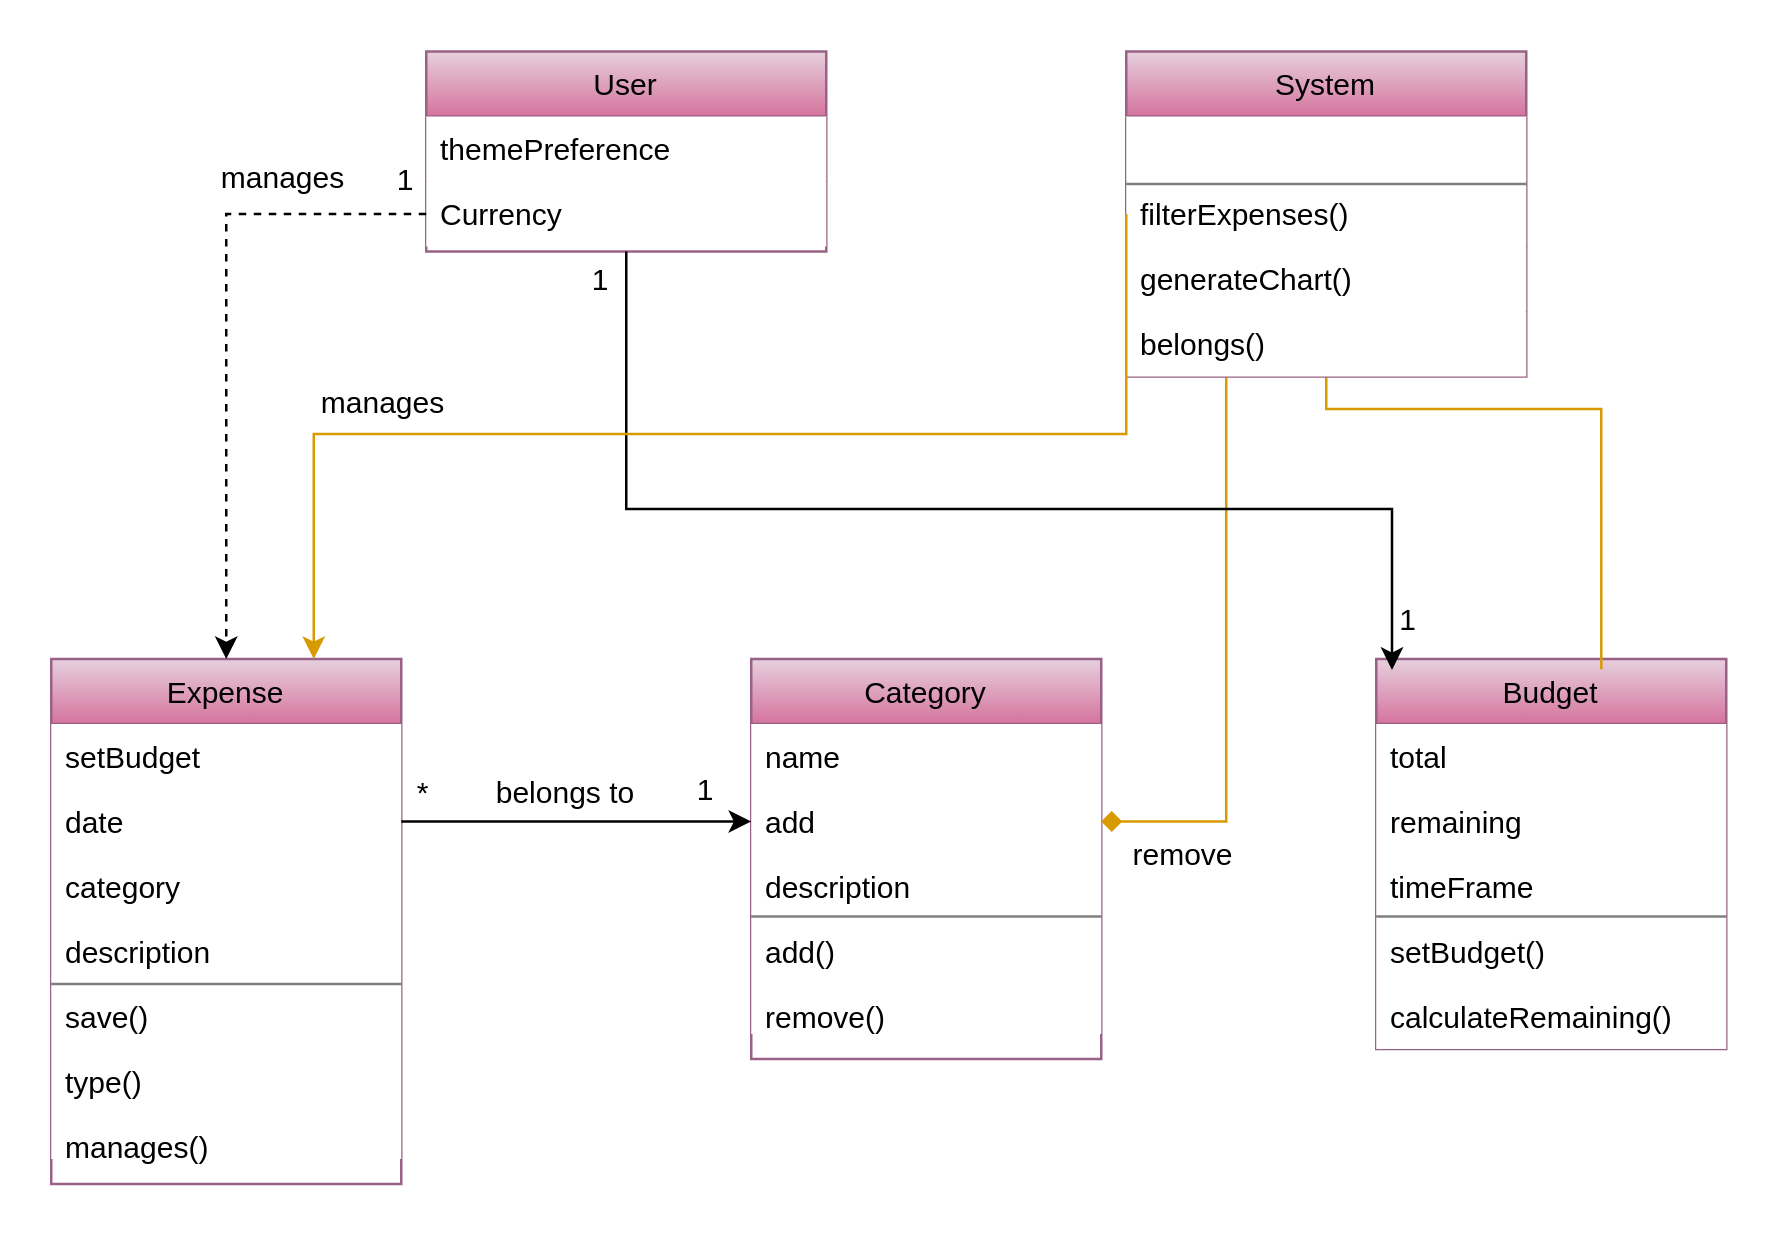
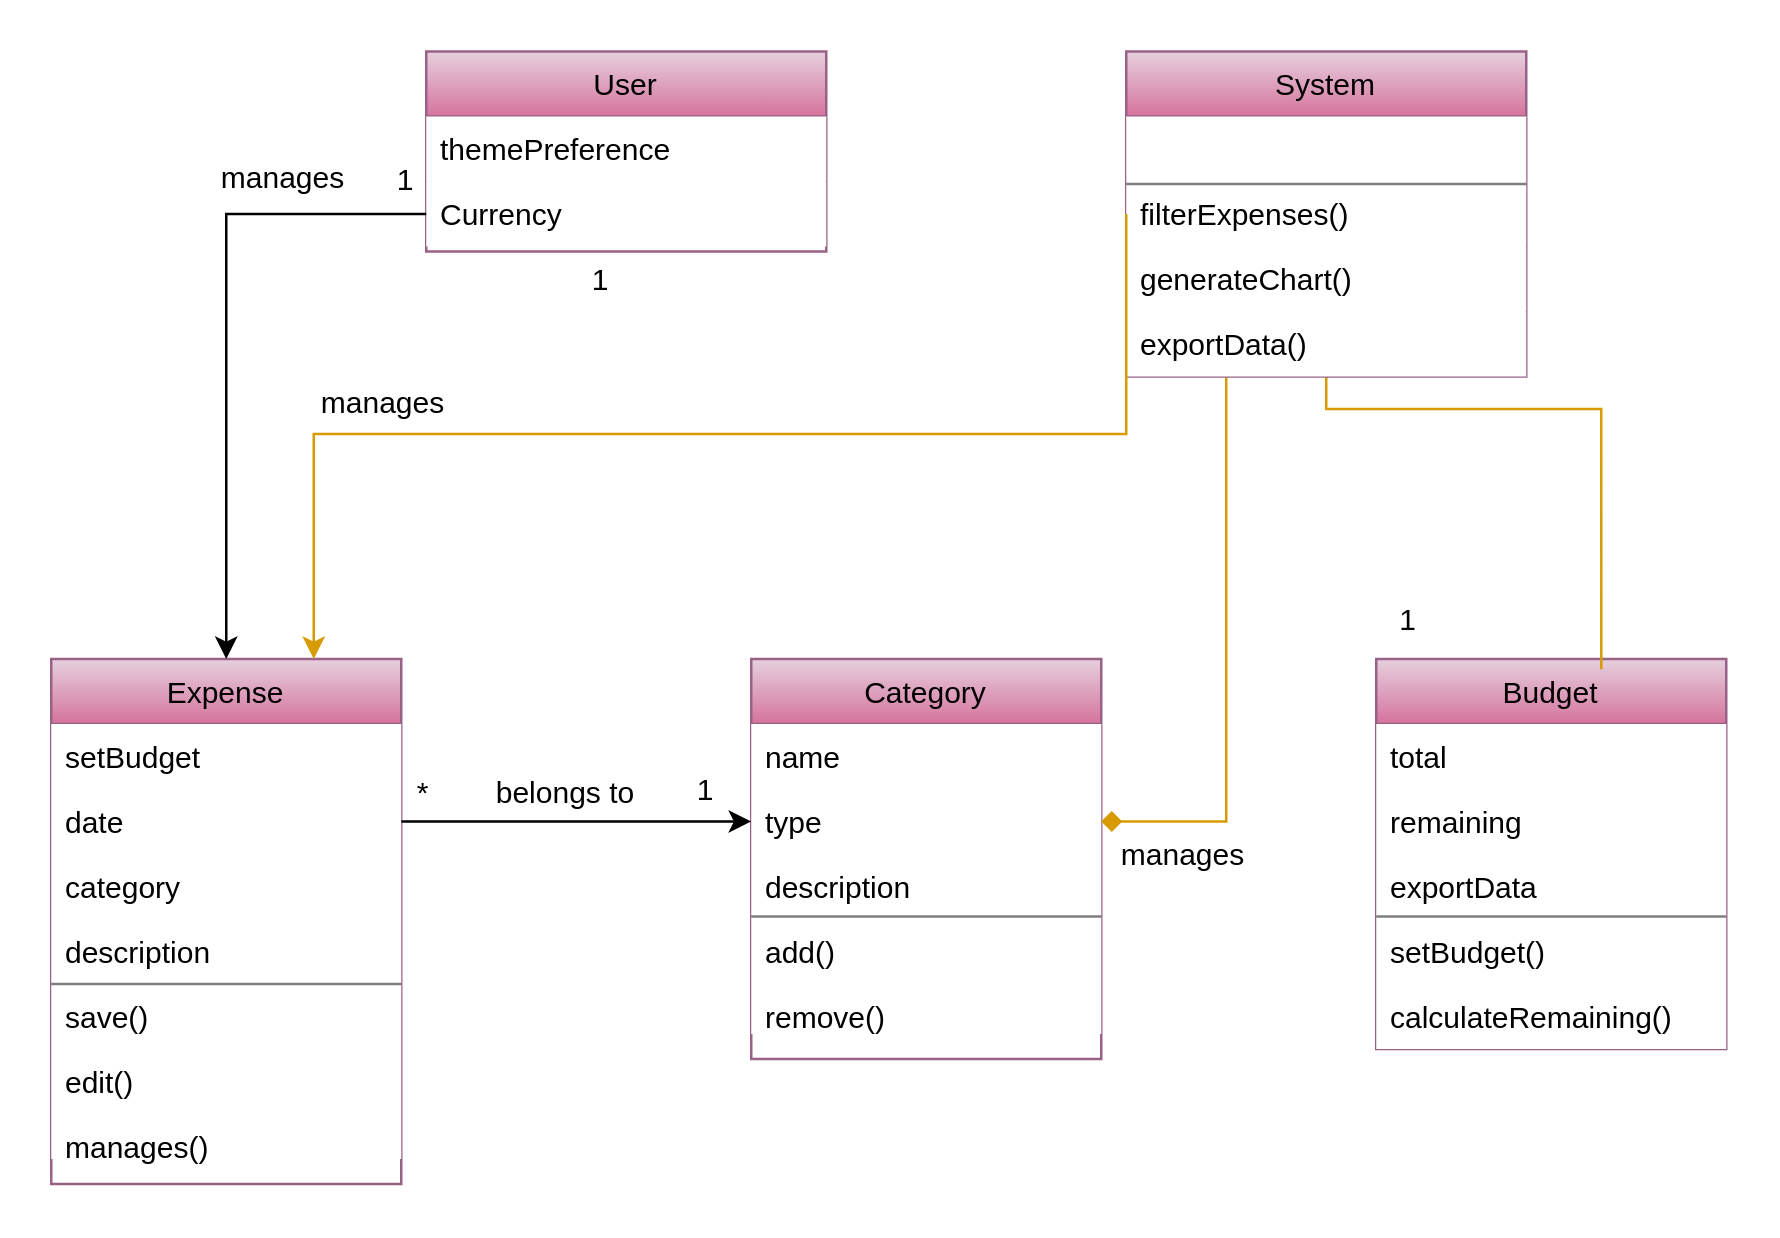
(226, 330) -> (226, 330)
(1212, 345) -> (1241, 345)
(888, 509) -> none
(790, 823) -> (799, 823)
(1184, 856) -> (1184, 856)
(1462, 888) -> (1474, 888)
(115, 1083) -> (112, 1083)
